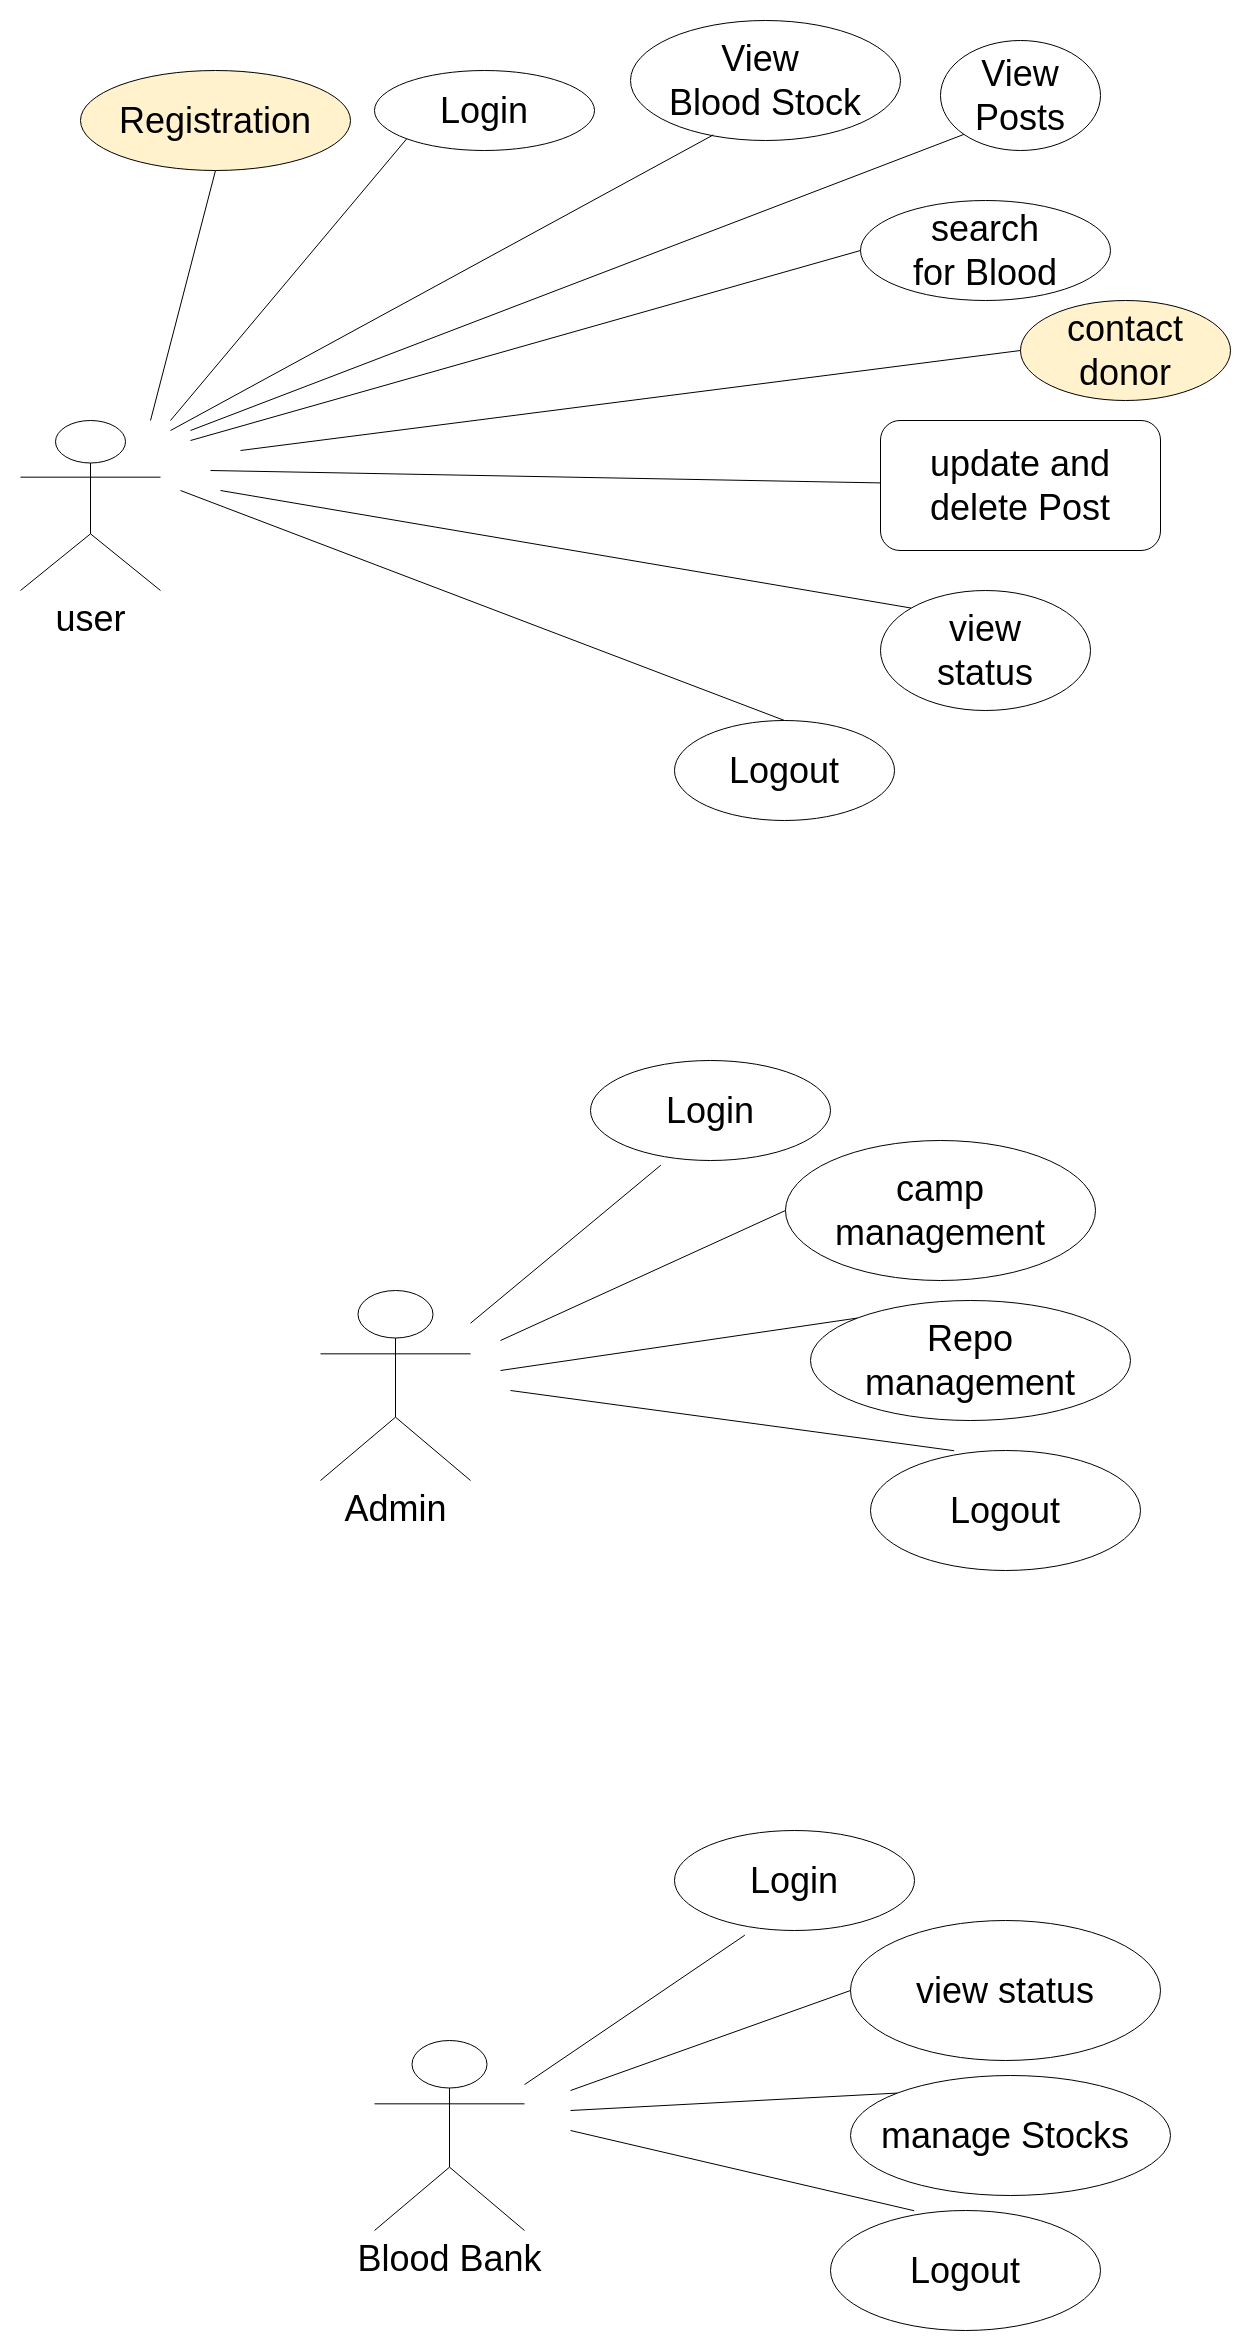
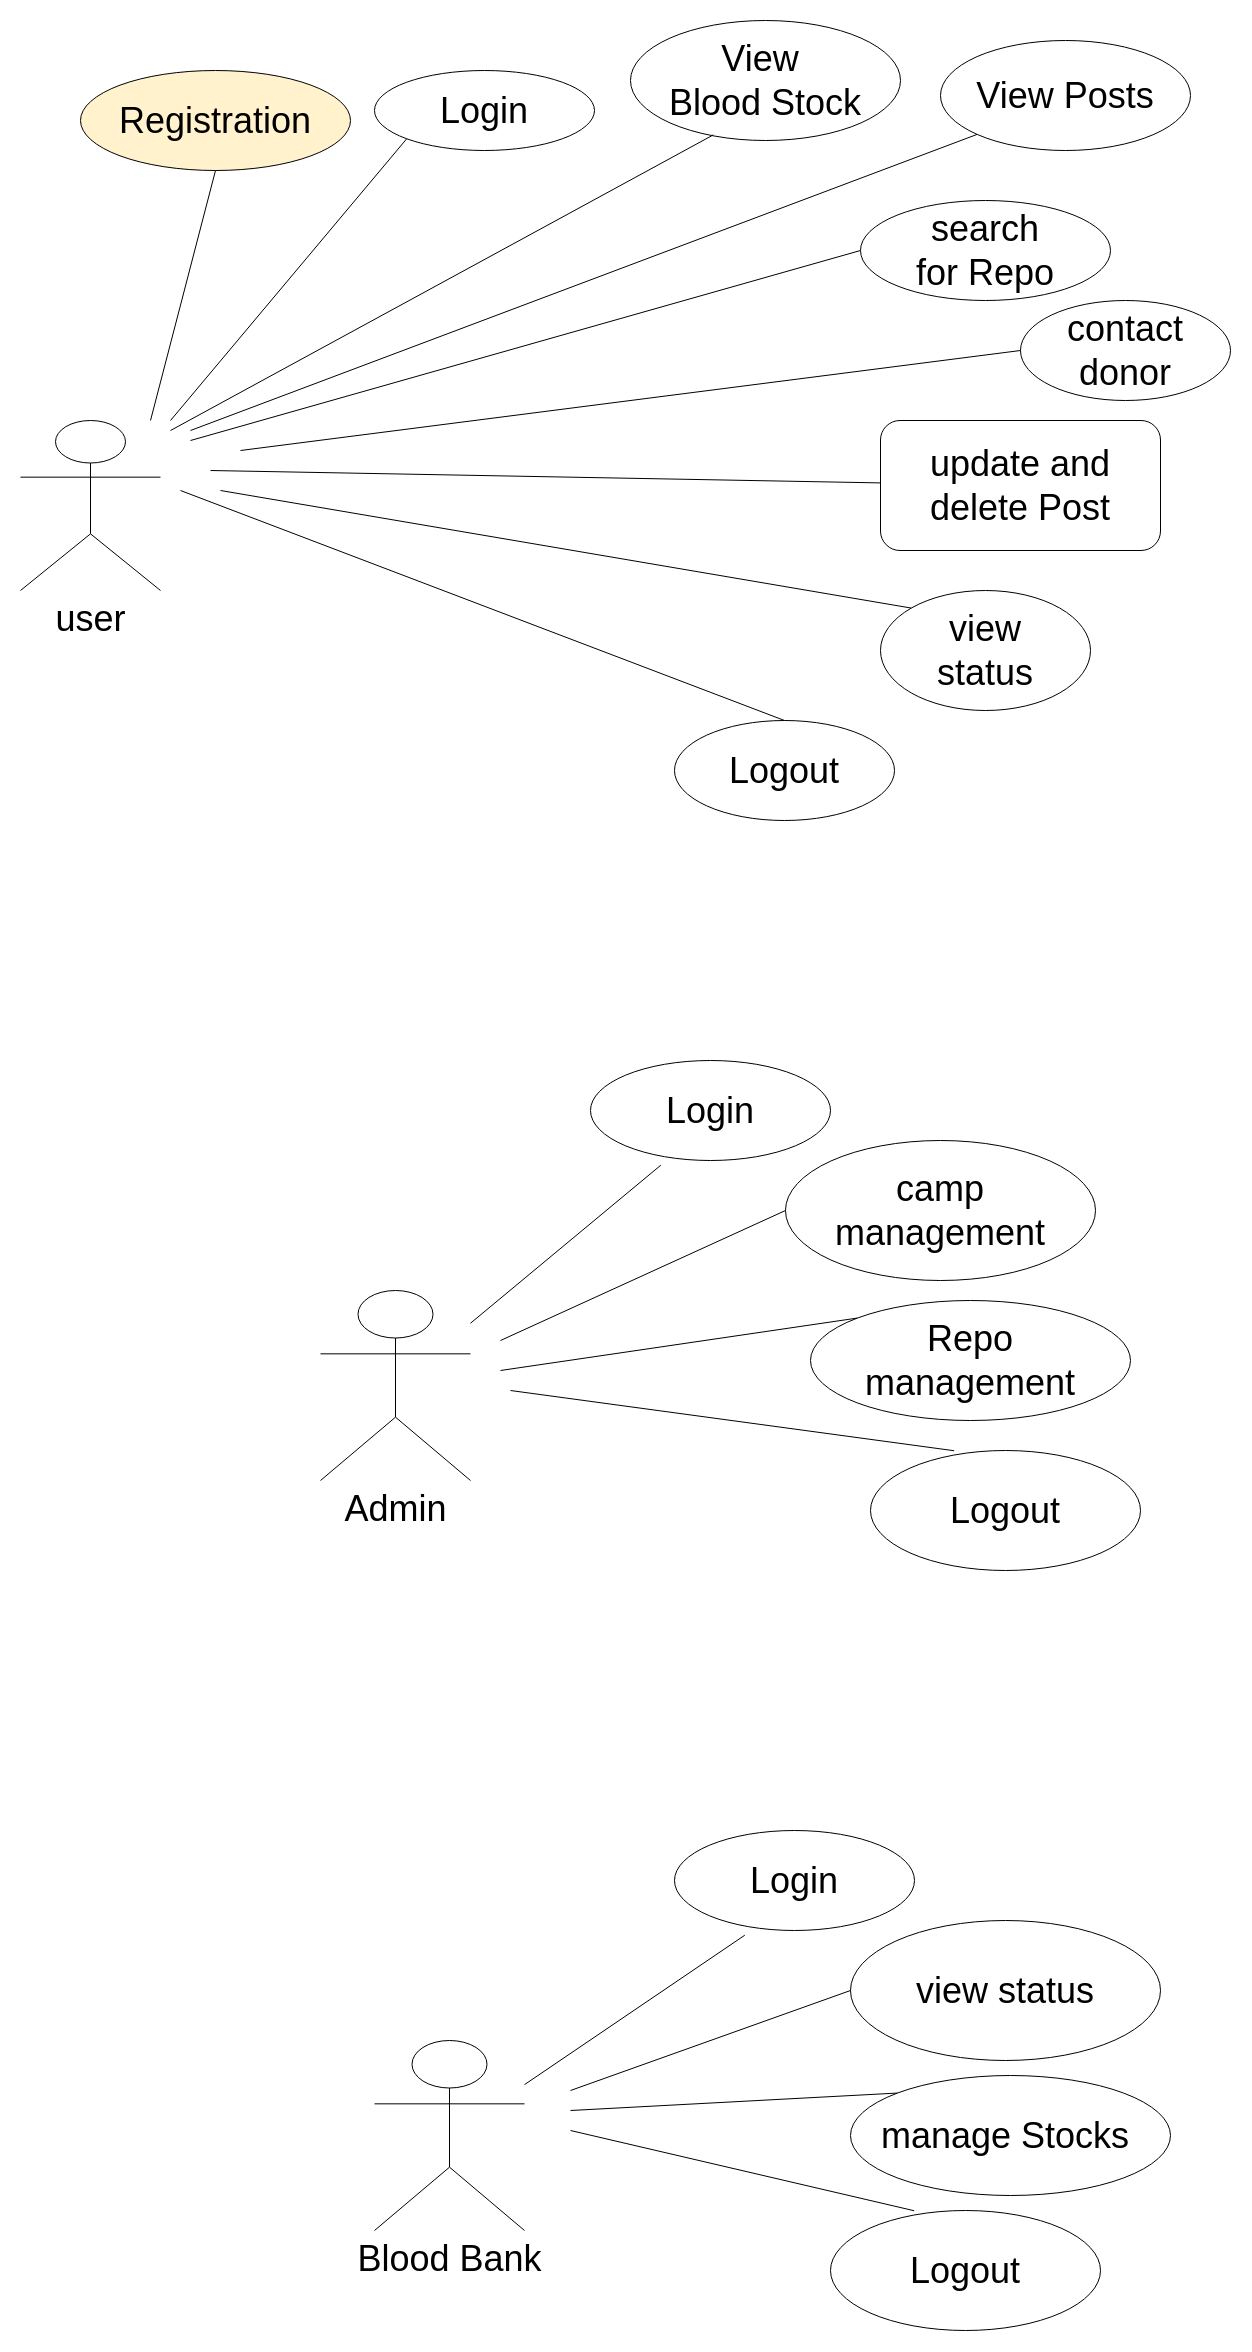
(1021, 96) -> (1066, 96)
(986, 251) -> (986, 251)
(1126, 351) -> (1126, 351)
